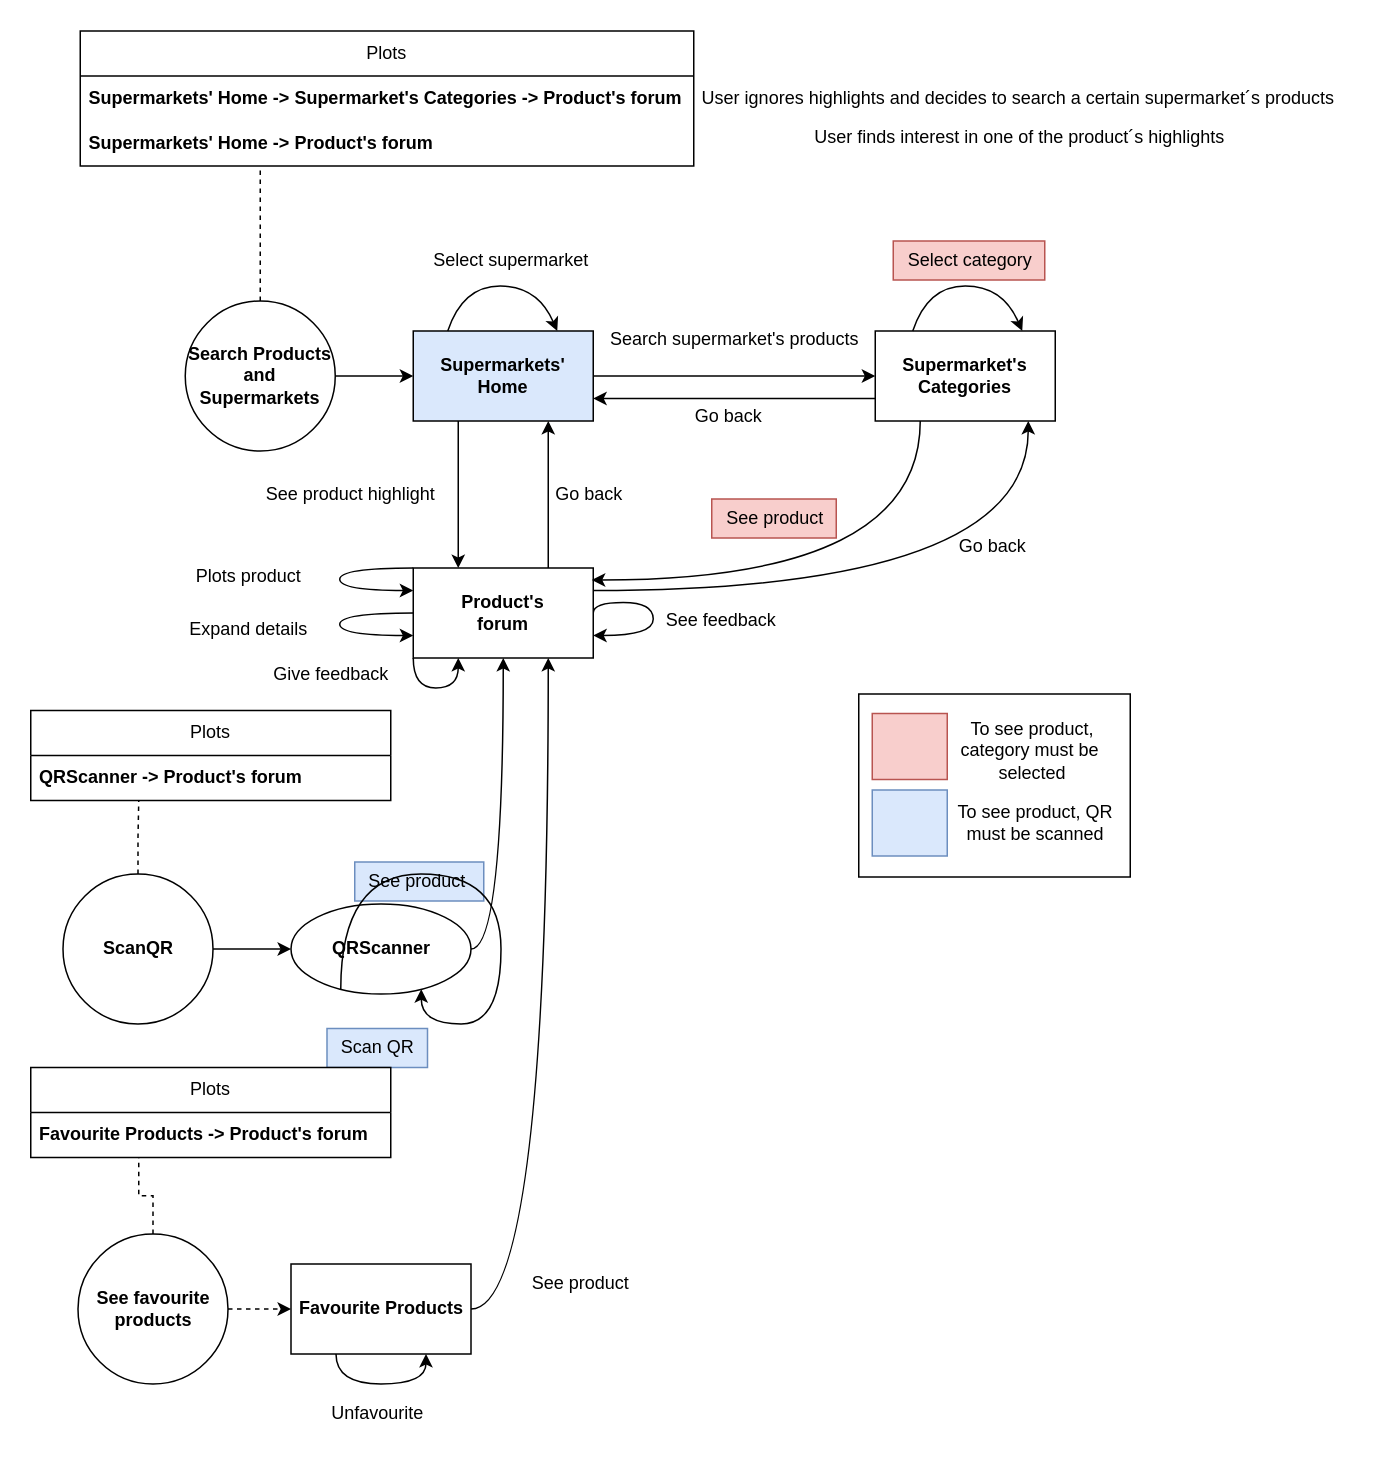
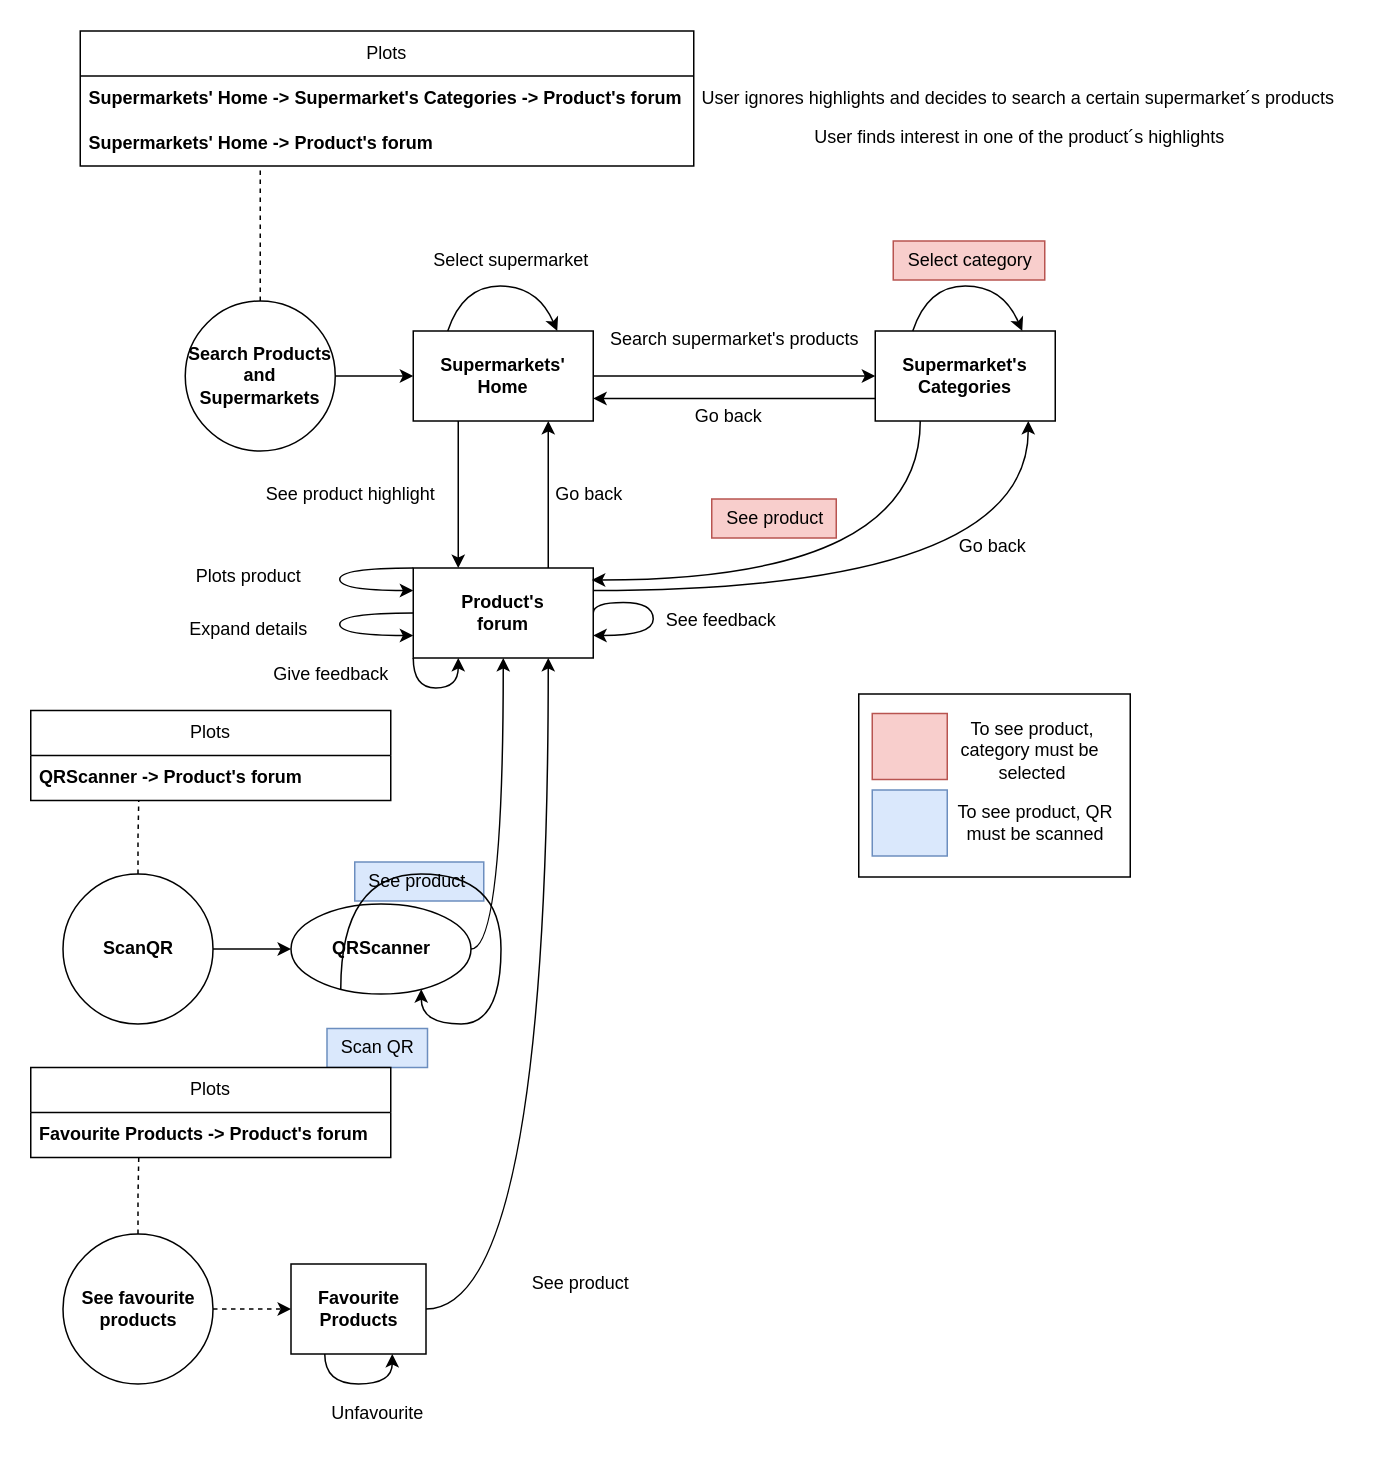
(503, 376) -> (503, 376)
(153, 1309) -> (138, 1309)
(381, 1309) -> (359, 1309)
